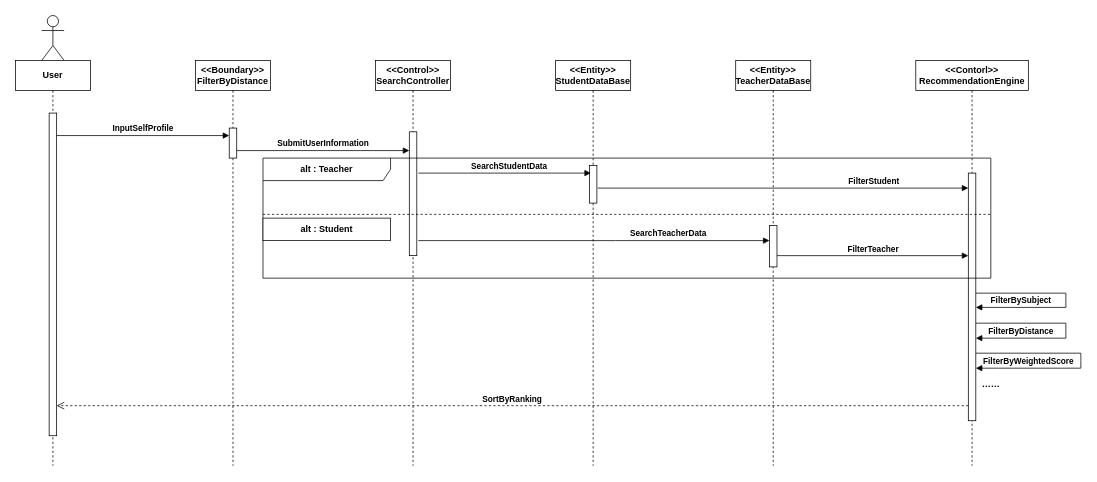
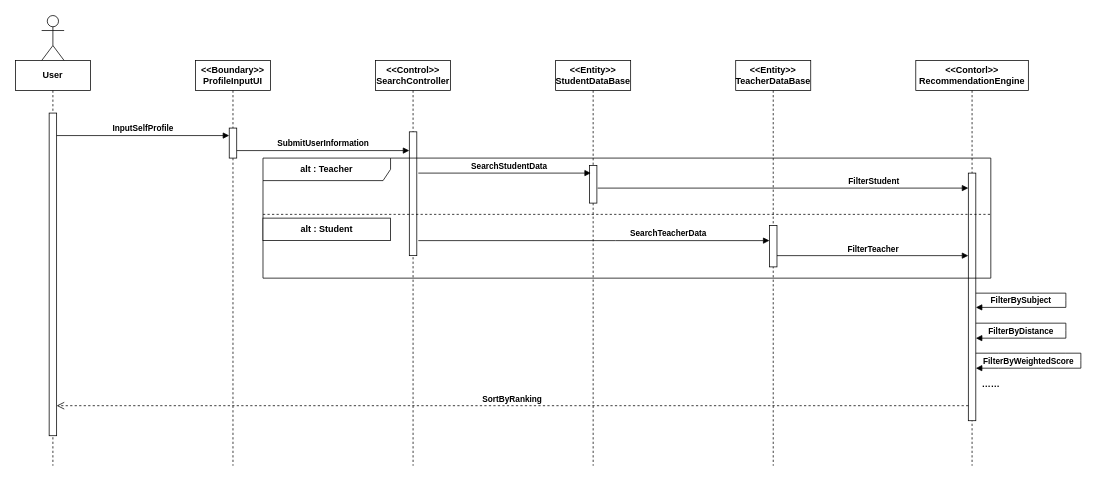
(233, 75) -> (233, 75)
